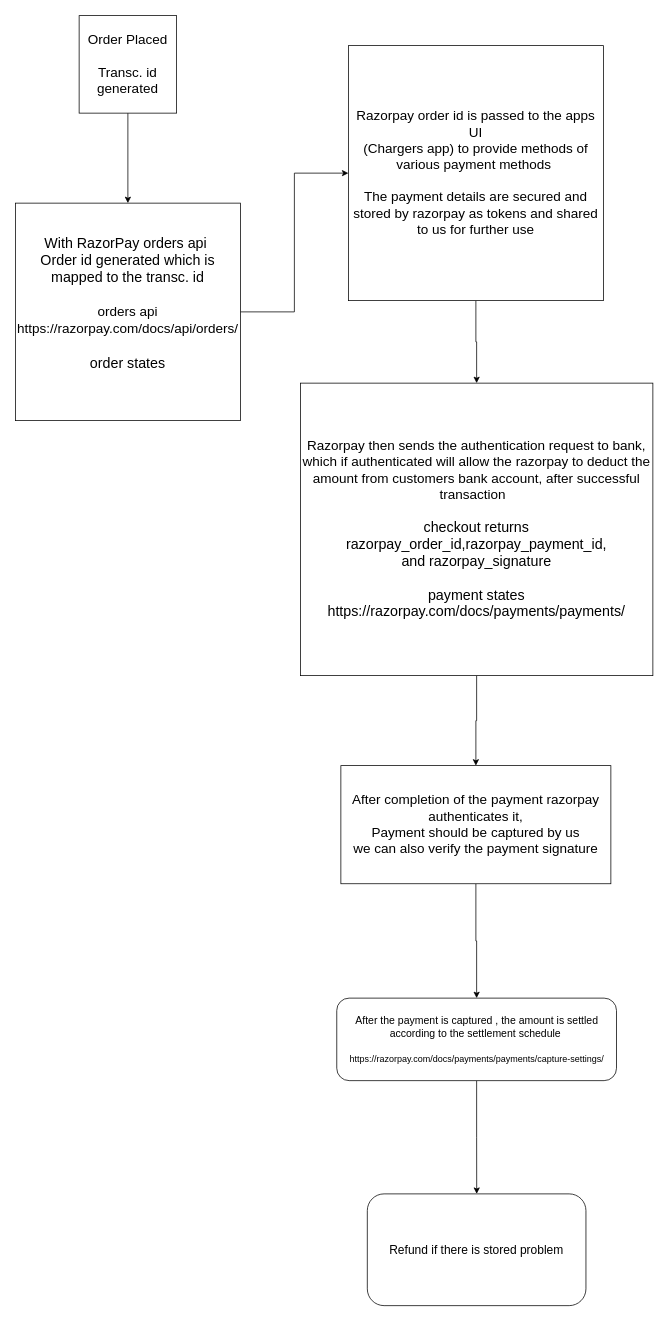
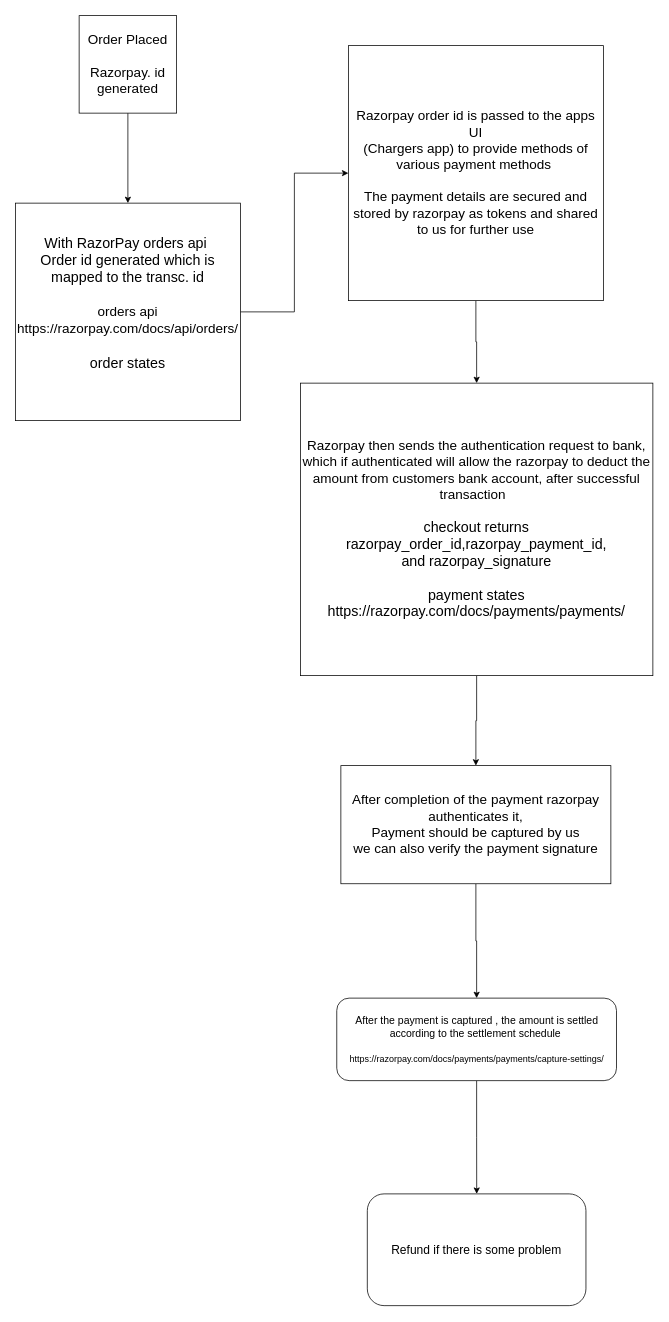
(128, 64) -> (128, 64)
(477, 1250) -> (477, 1250)
